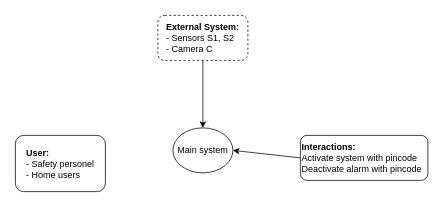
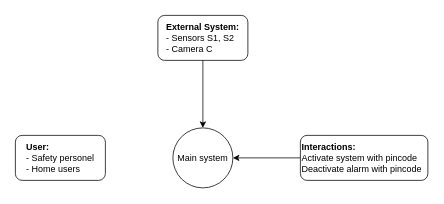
(203, 38) -> (203, 38)
(203, 150) -> (203, 158)
(60, 164) -> (60, 158)
